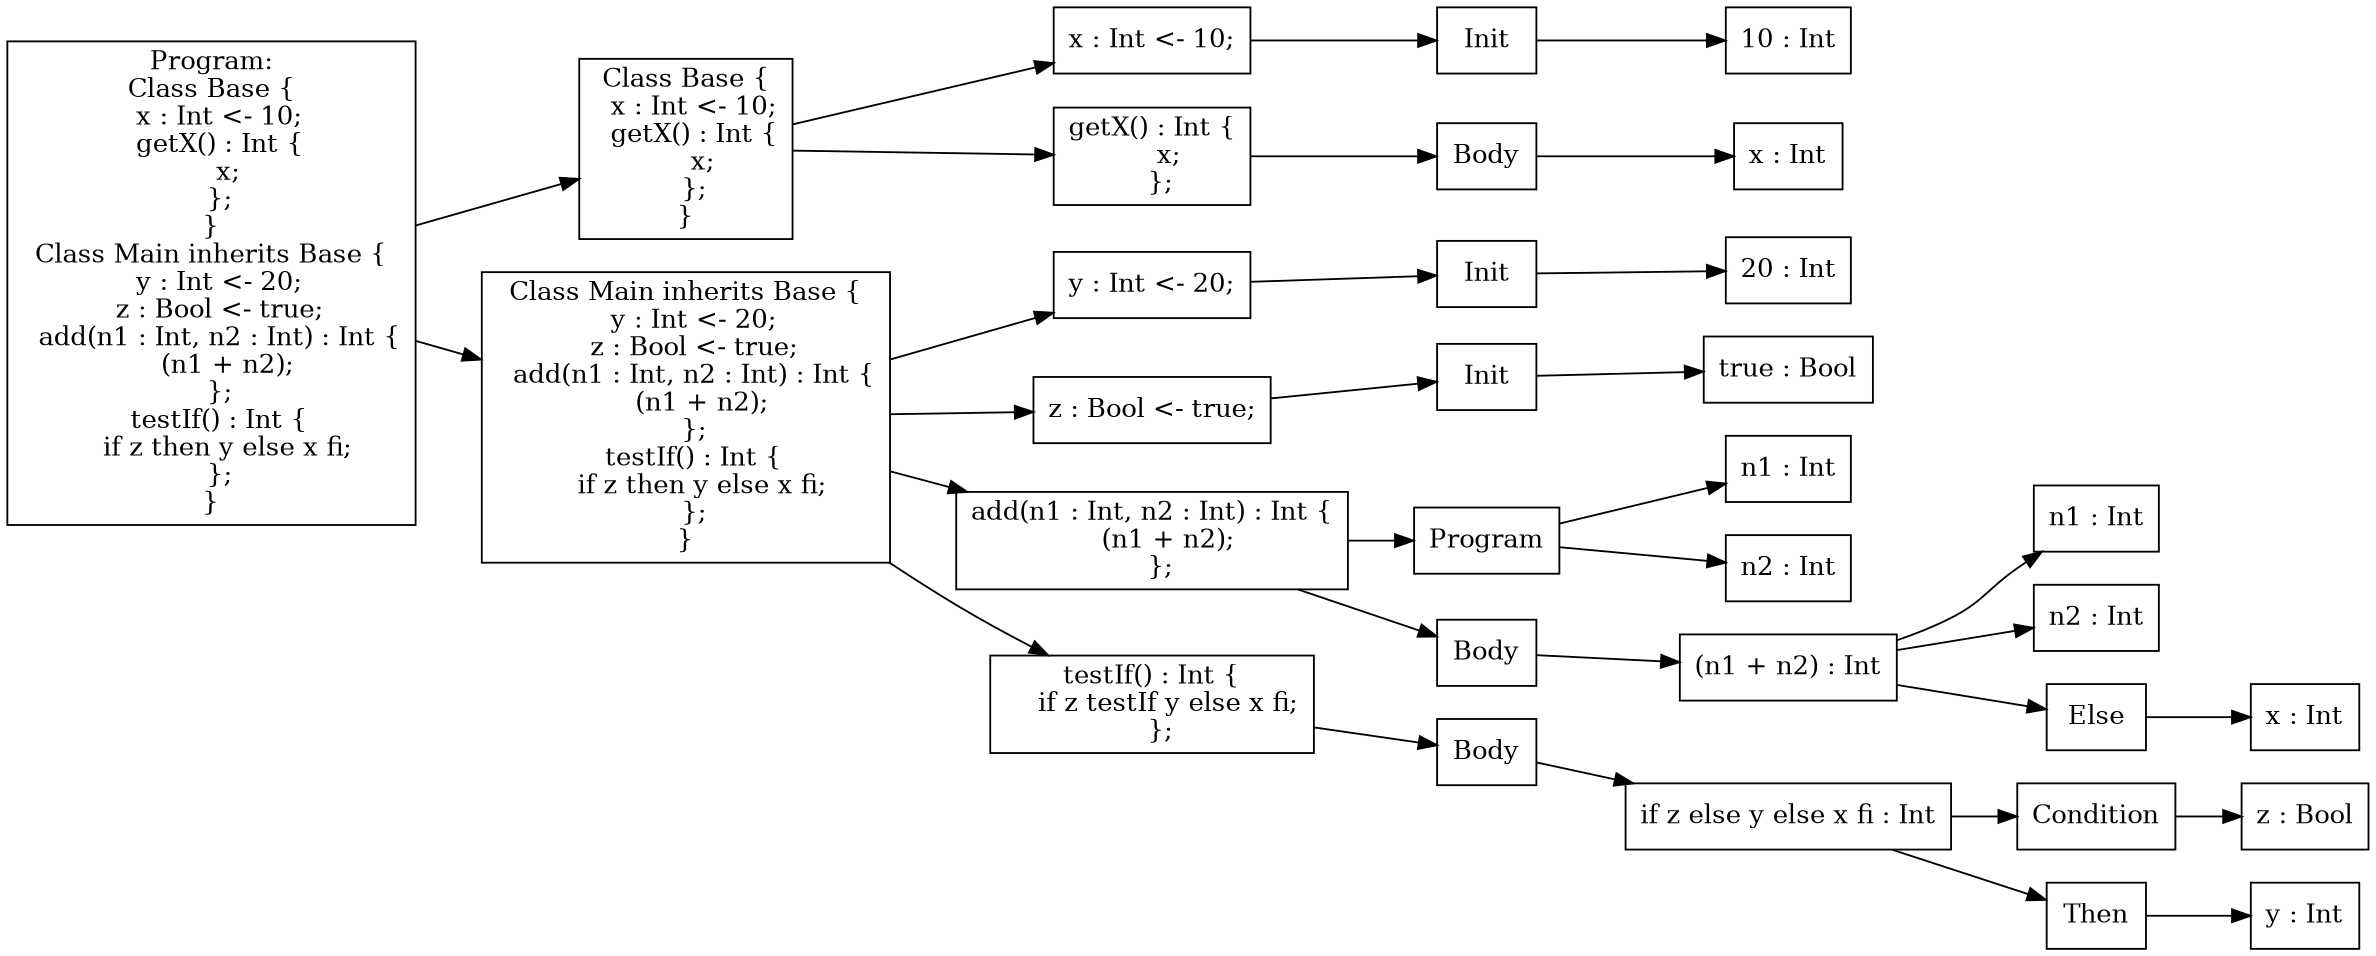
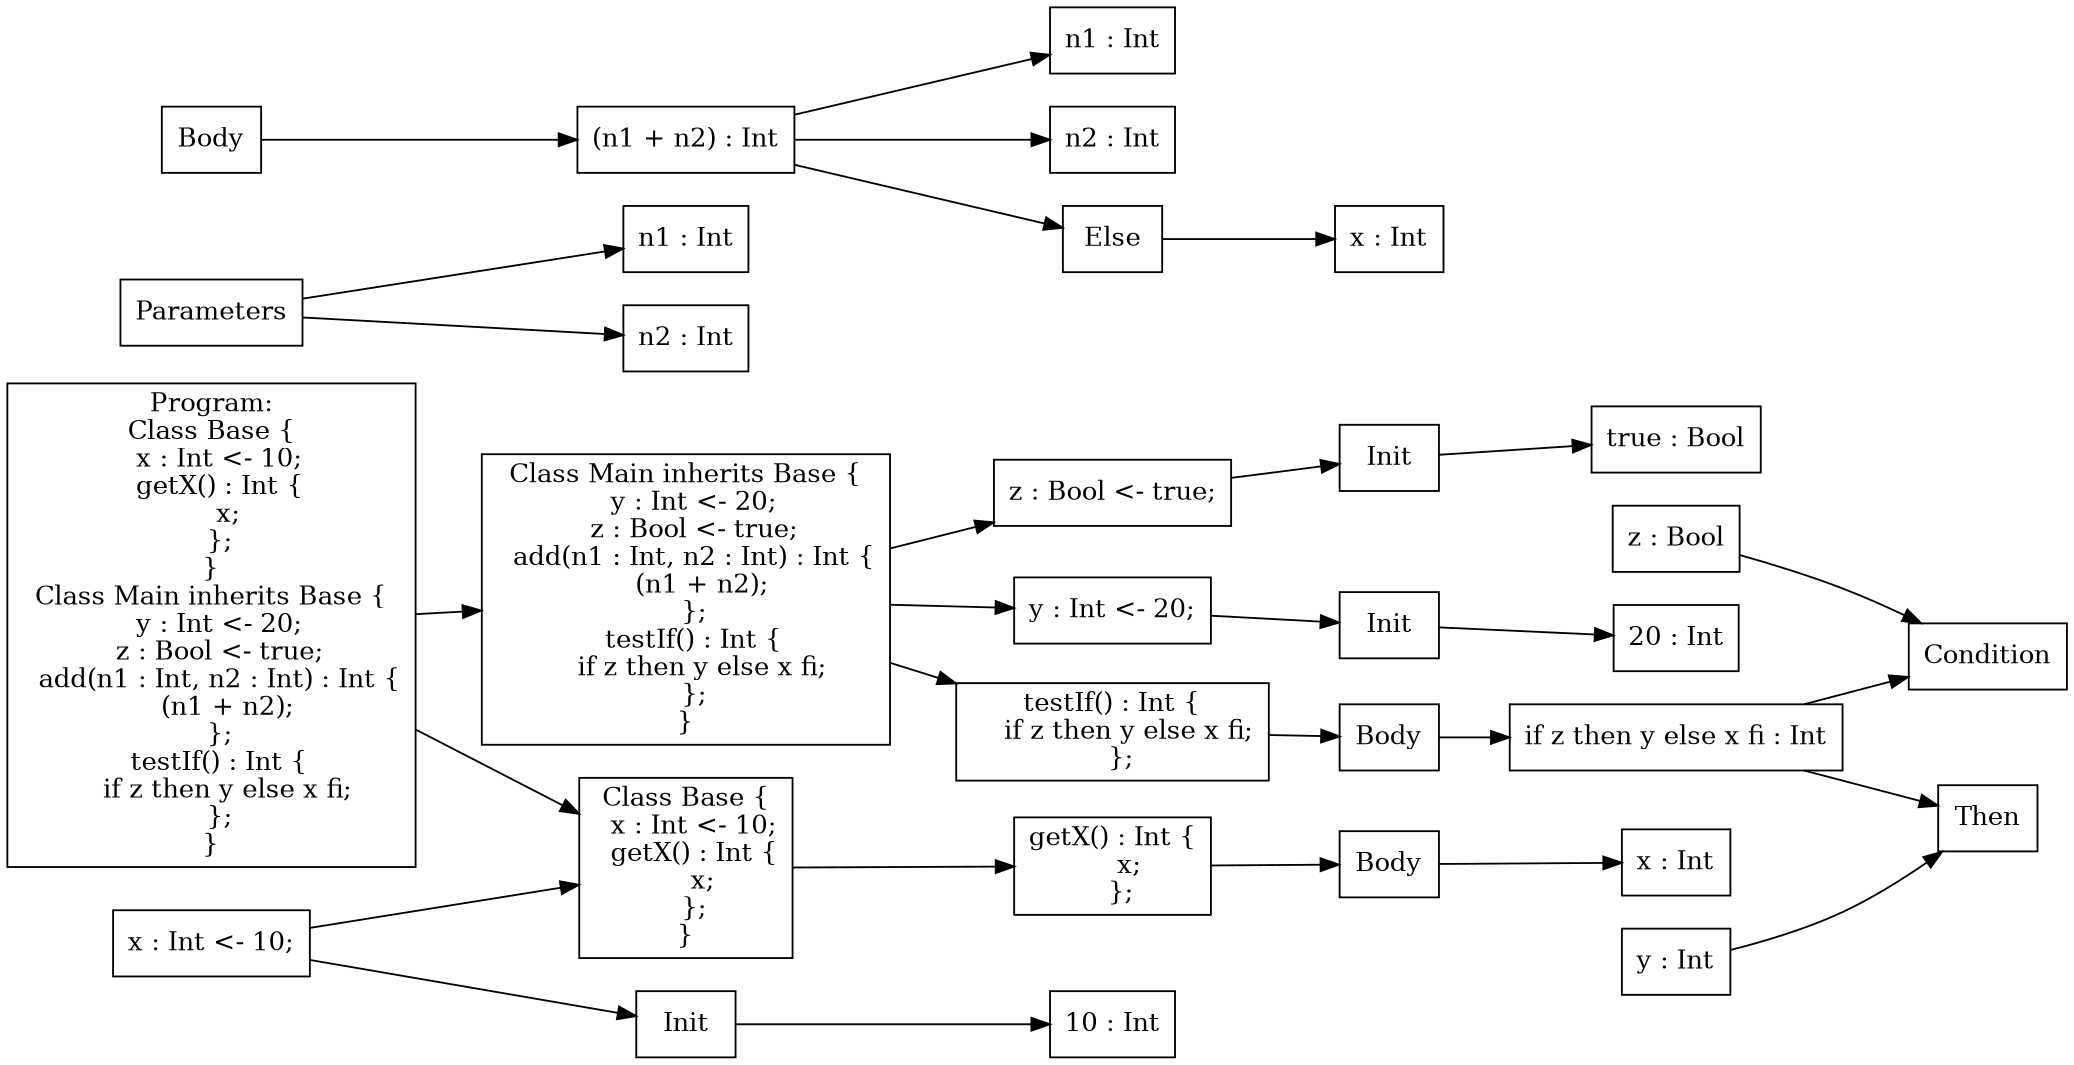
(914, 96) -> (435, 908)
(1152, 541) -> none
(1487, 541) -> (211, 313)
(1152, 704) -> (1113, 732)
(1788, 816) -> (1676, 737)
(2199, 816) -> (1823, 581)
(2189, 916) -> (1833, 916)
